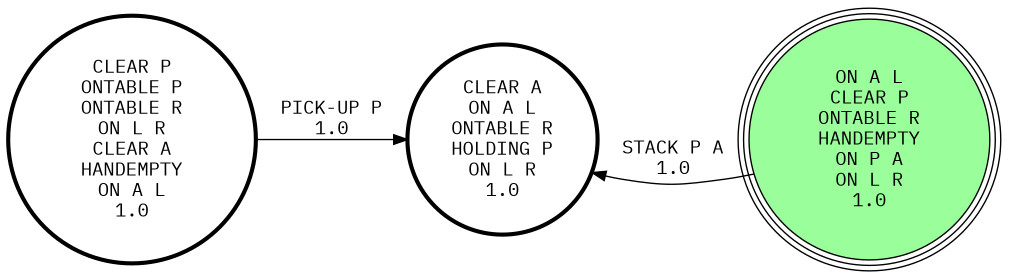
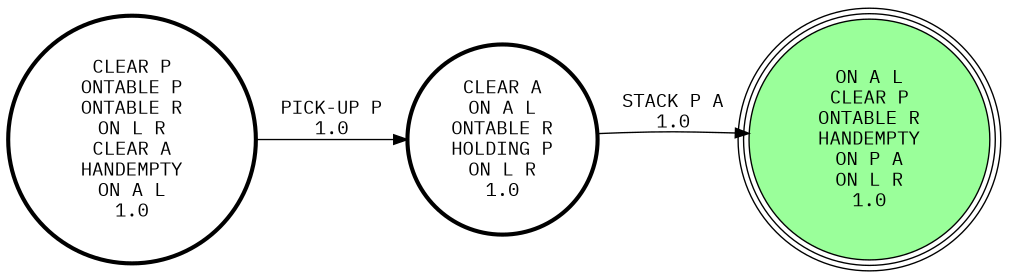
(680, 184) -> (666, 132)
